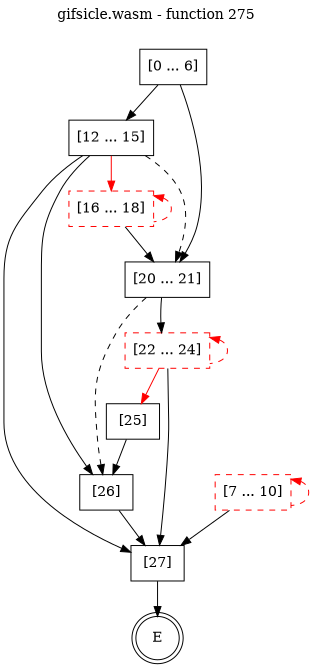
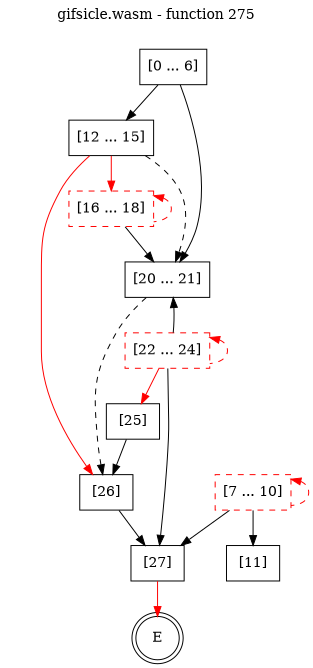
(41, 309) -> (41, 309)
(161, 310) -> (174, 320)
(4, 365) -> none
none -> (253, 563)
(158, 594) -> (158, 594)
